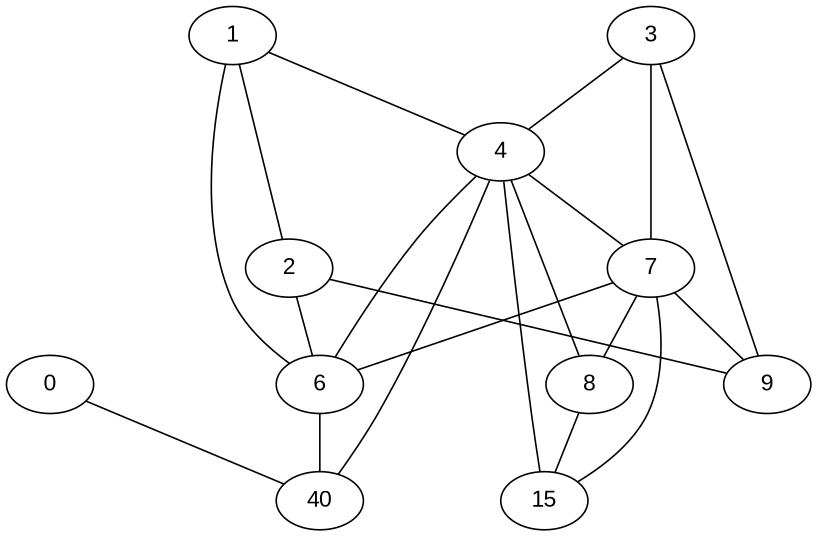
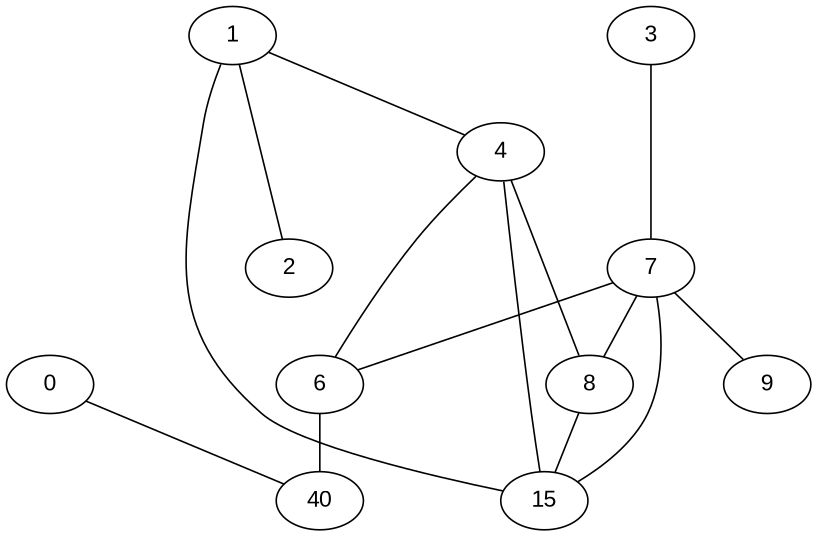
(576, 94) -> none
(576, 210) -> none
(709, 210) -> none
(214, 226) -> (221, 369)
(305, 326) -> none
(538, 329) -> none
(421, 331) -> none
